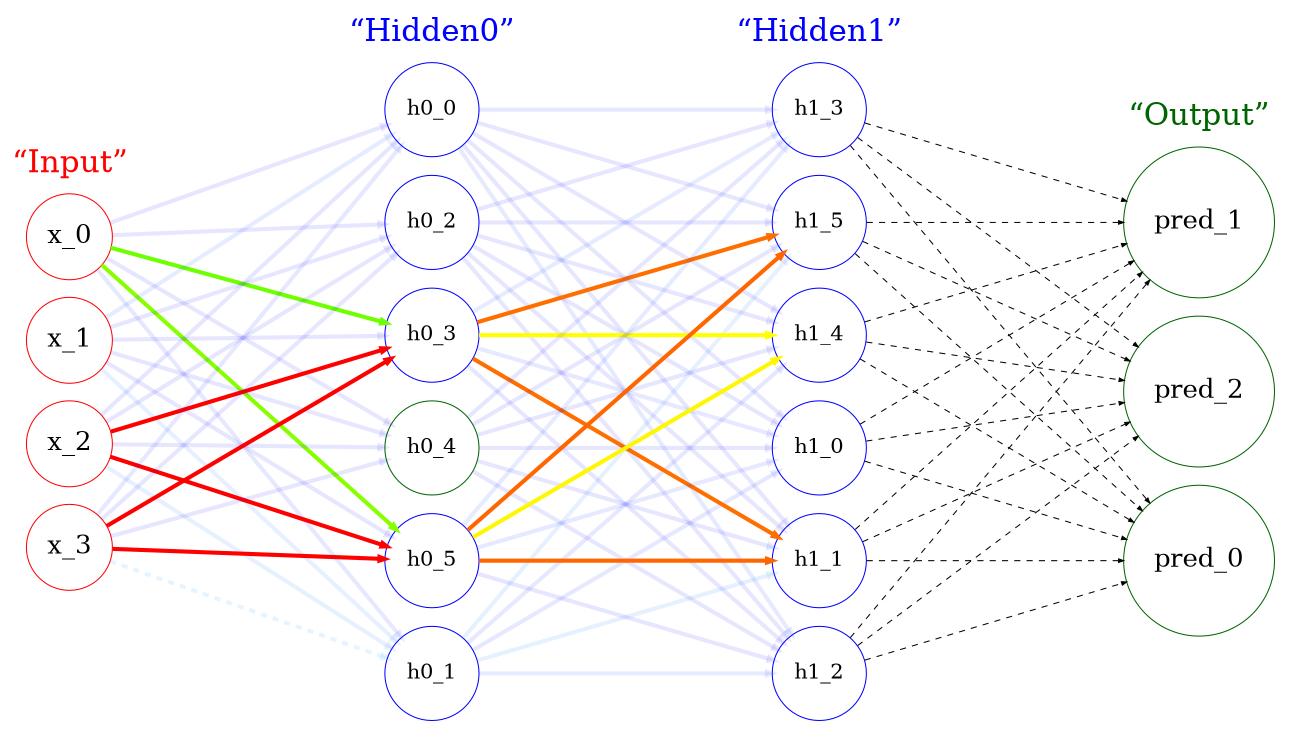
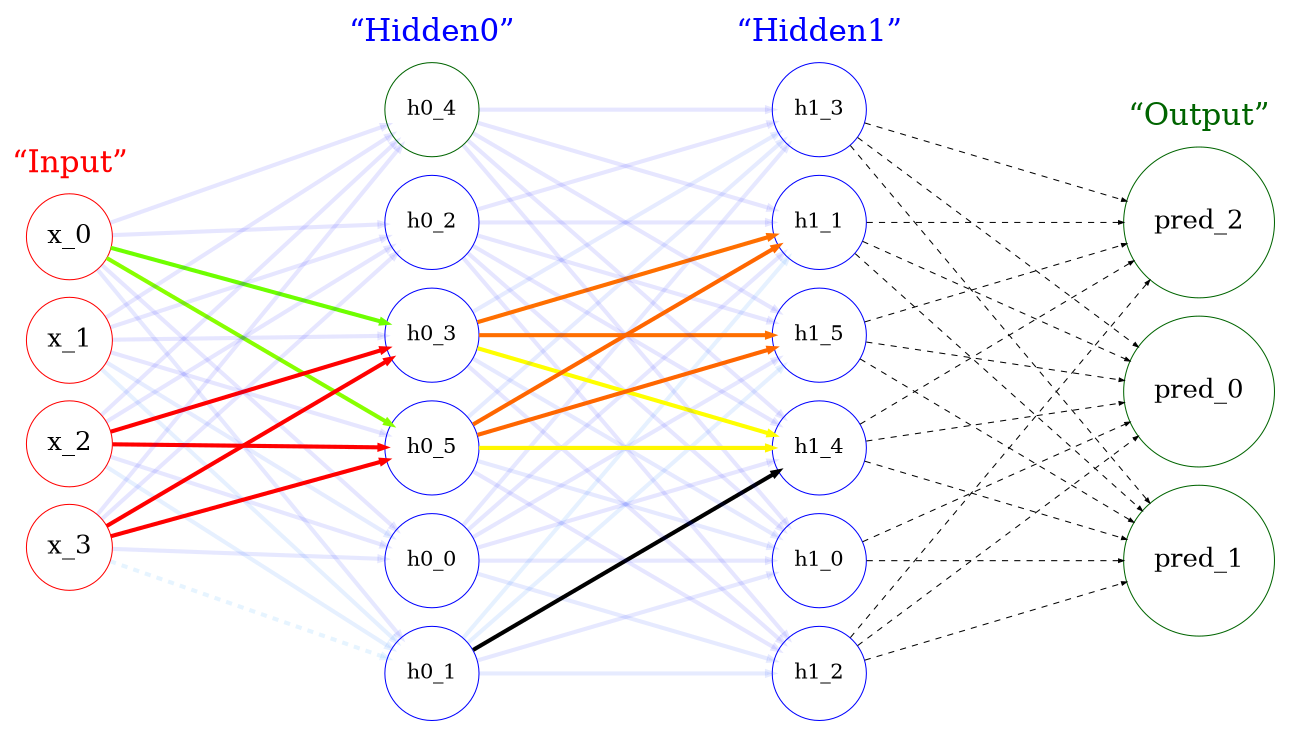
(993, 422) -> none
(608, 520) -> (608, 571)
(608, 551) -> none
